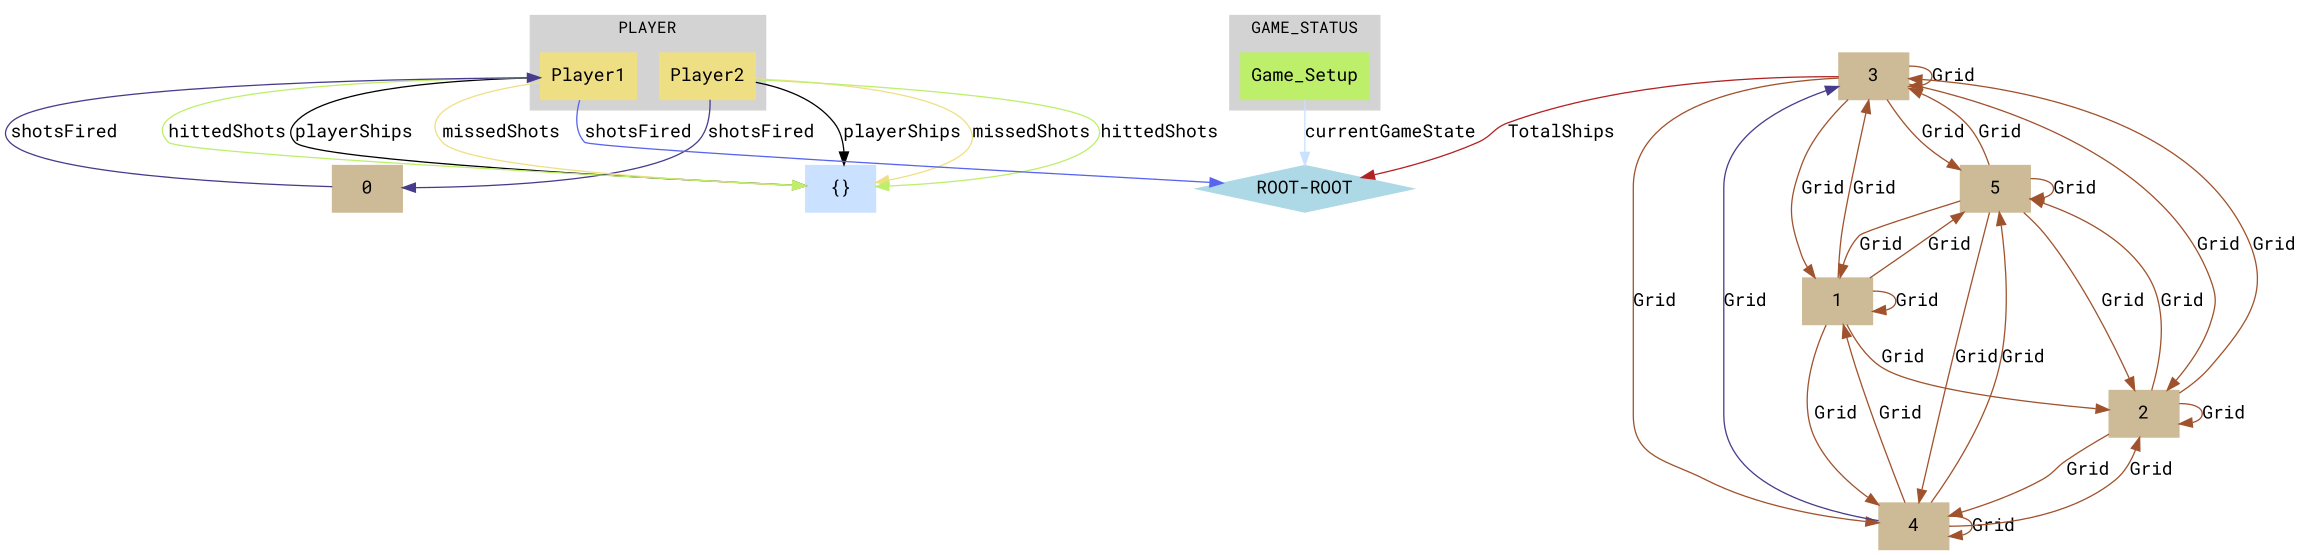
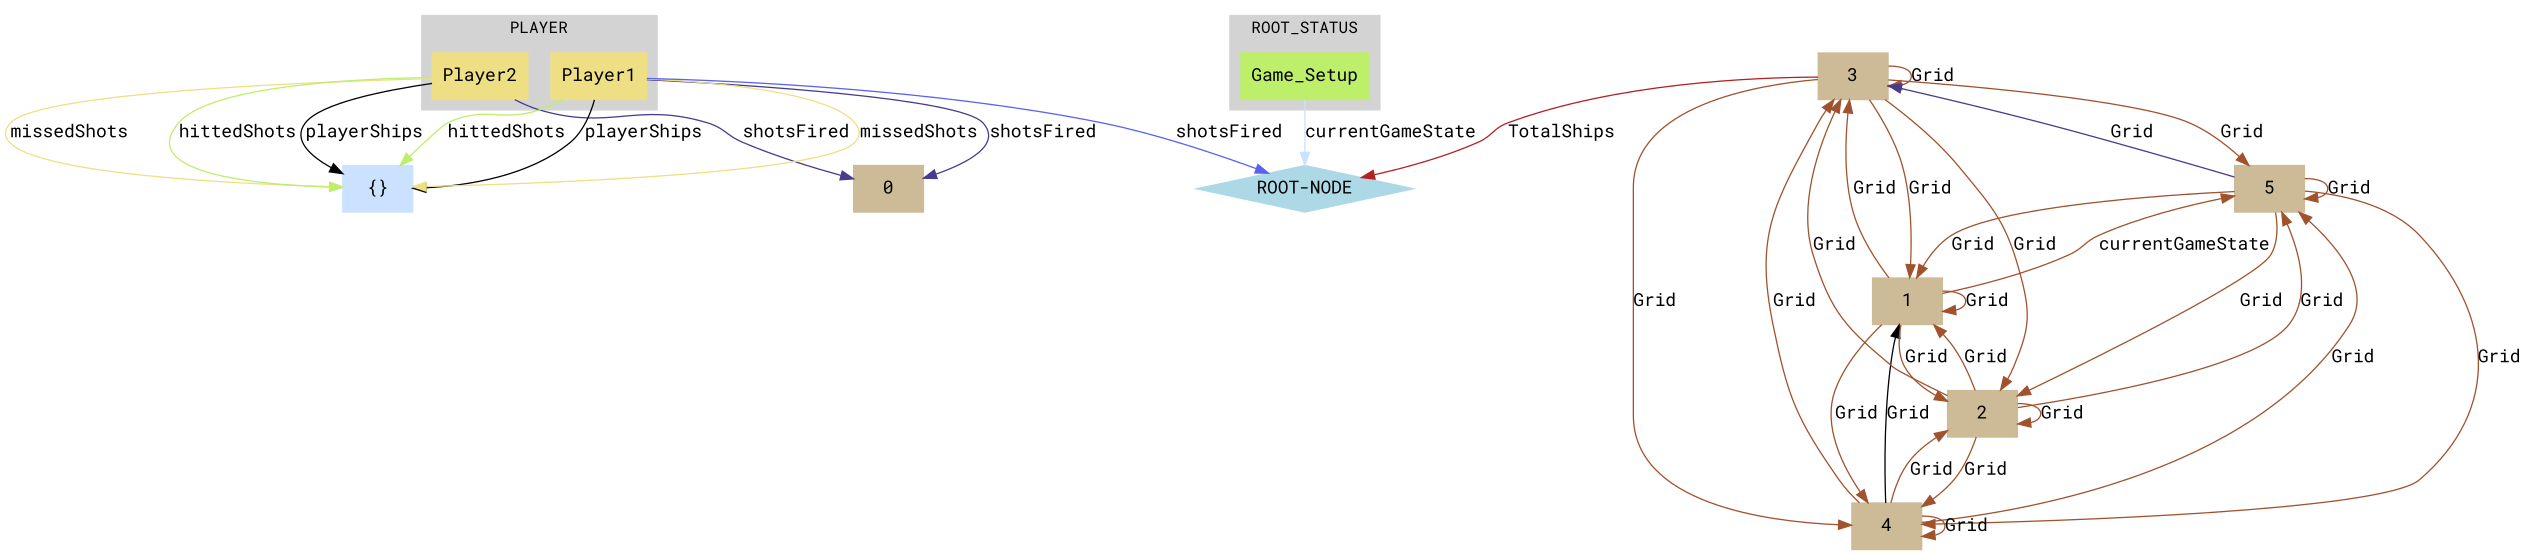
(1305, 29) -> (1305, 29)
(93, 99) -> (920, 104)
(1964, 121) -> (2069, 130)
(1305, 189) -> (1305, 189)
(1950, 245) -> (2185, 245)
(1724, 328) -> (1771, 311)
none -> (1962, 361)
(1874, 421) -> (1886, 420)
